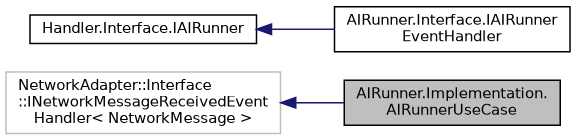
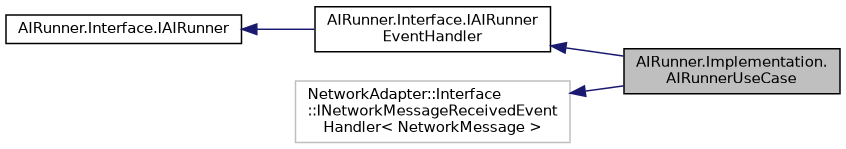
(143, 29) -> (124, 29)
none -> (595, 52)
